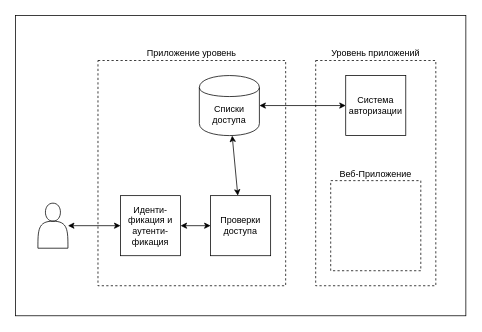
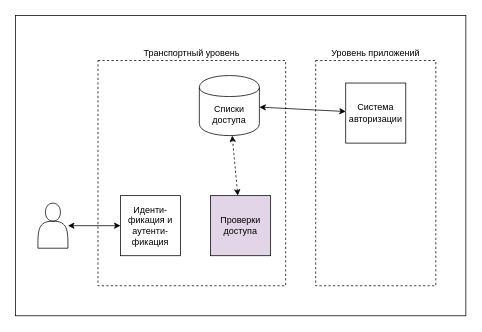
(192, 53) -> (192, 53)
(375, 105) -> (375, 113)
(235, 164) -> (235, 164)
(195, 225) -> none
(240, 225) -> (240, 225)
(375, 225) -> none
